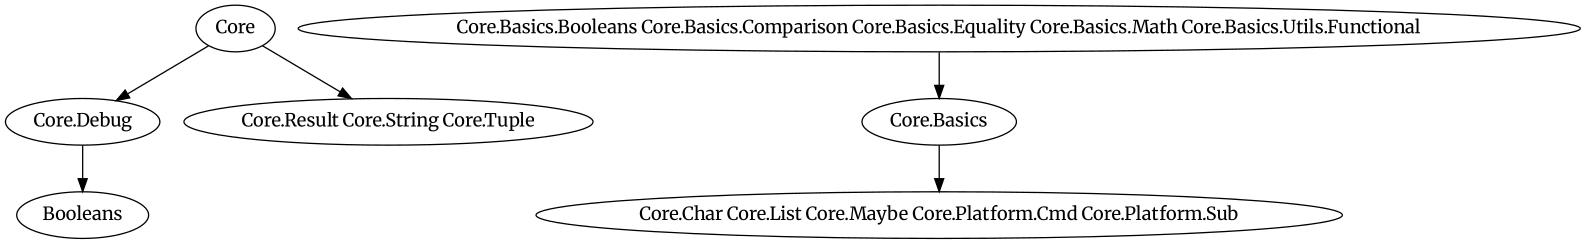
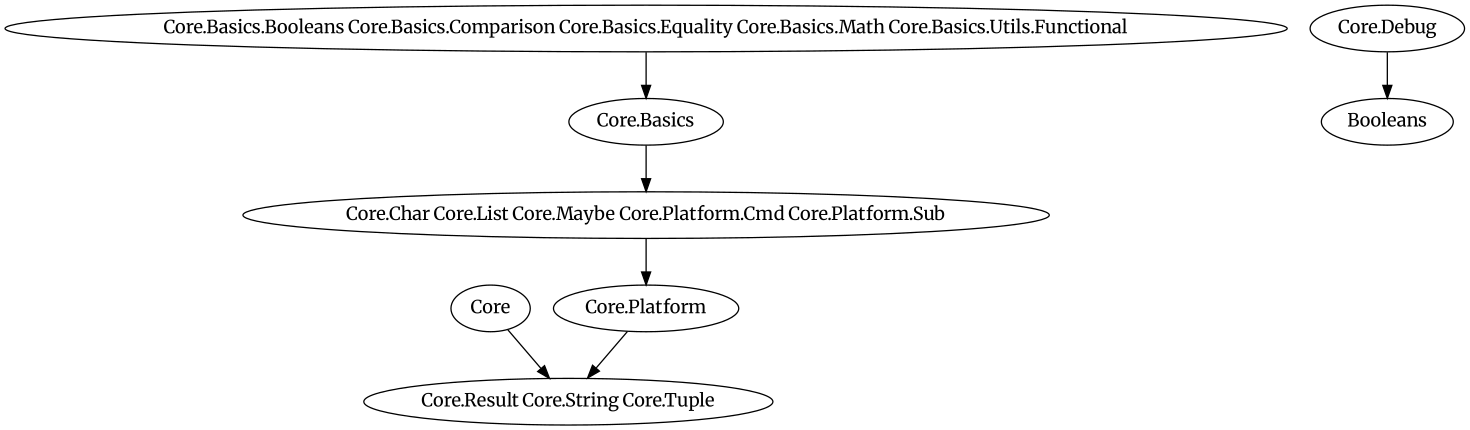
(168, 70) -> none
none -> (646, 308)
